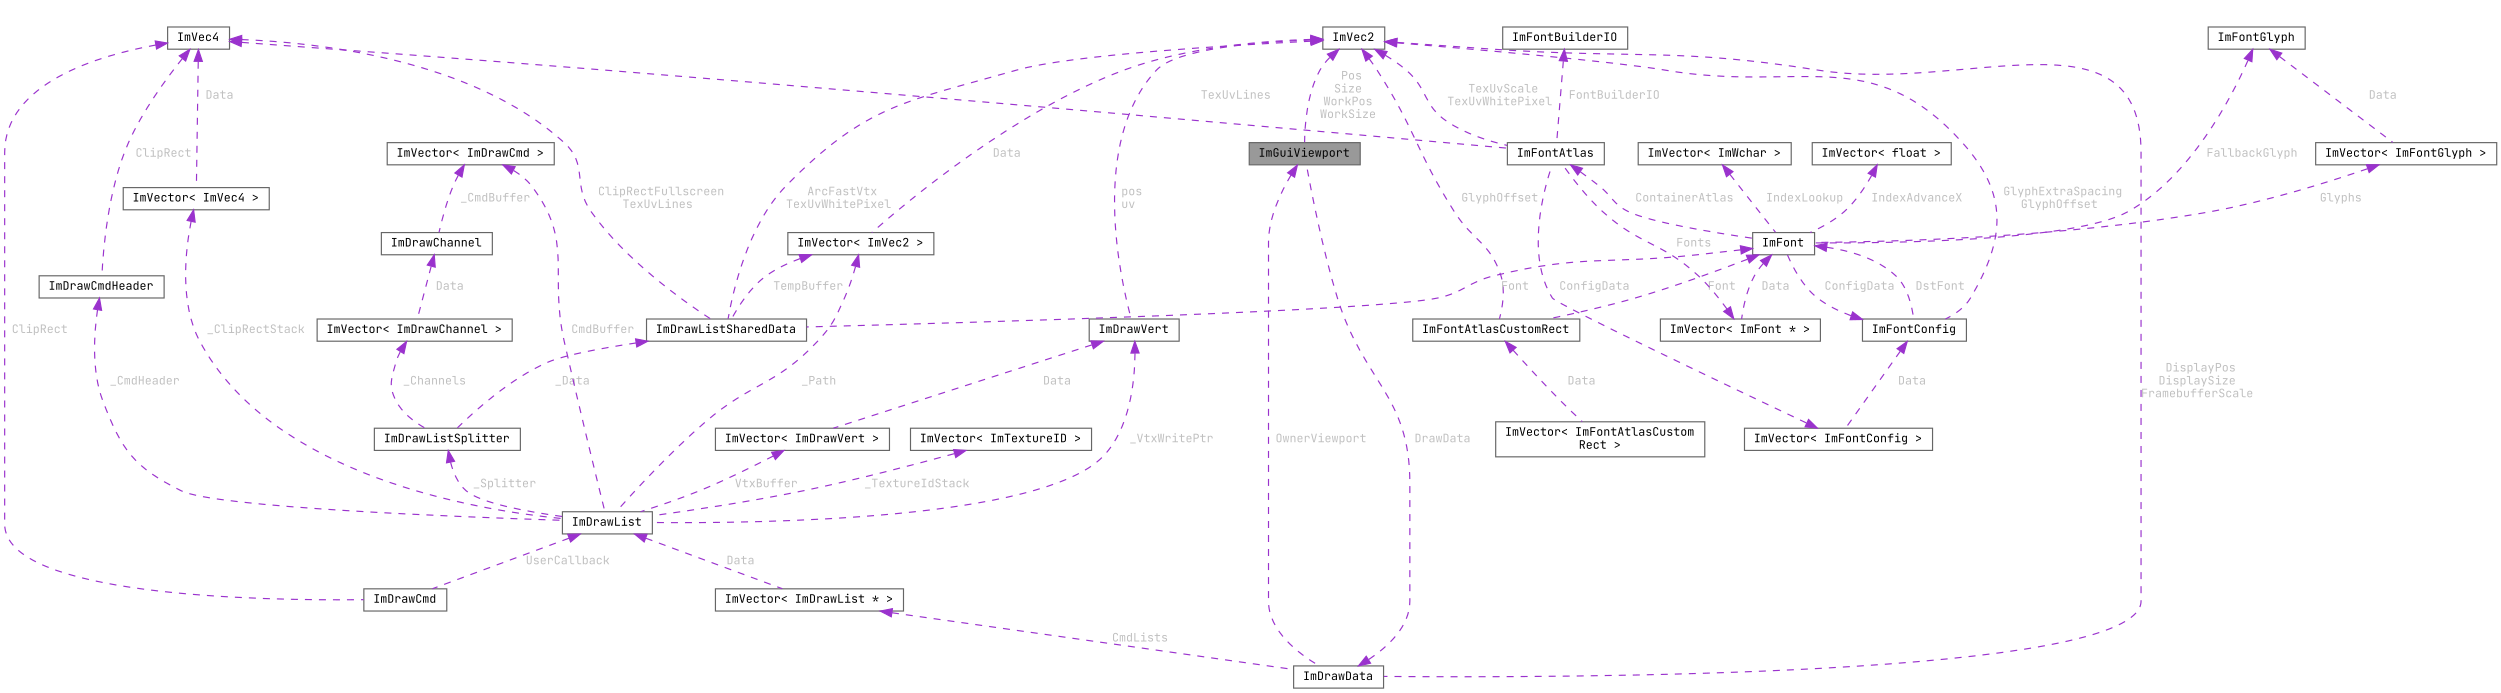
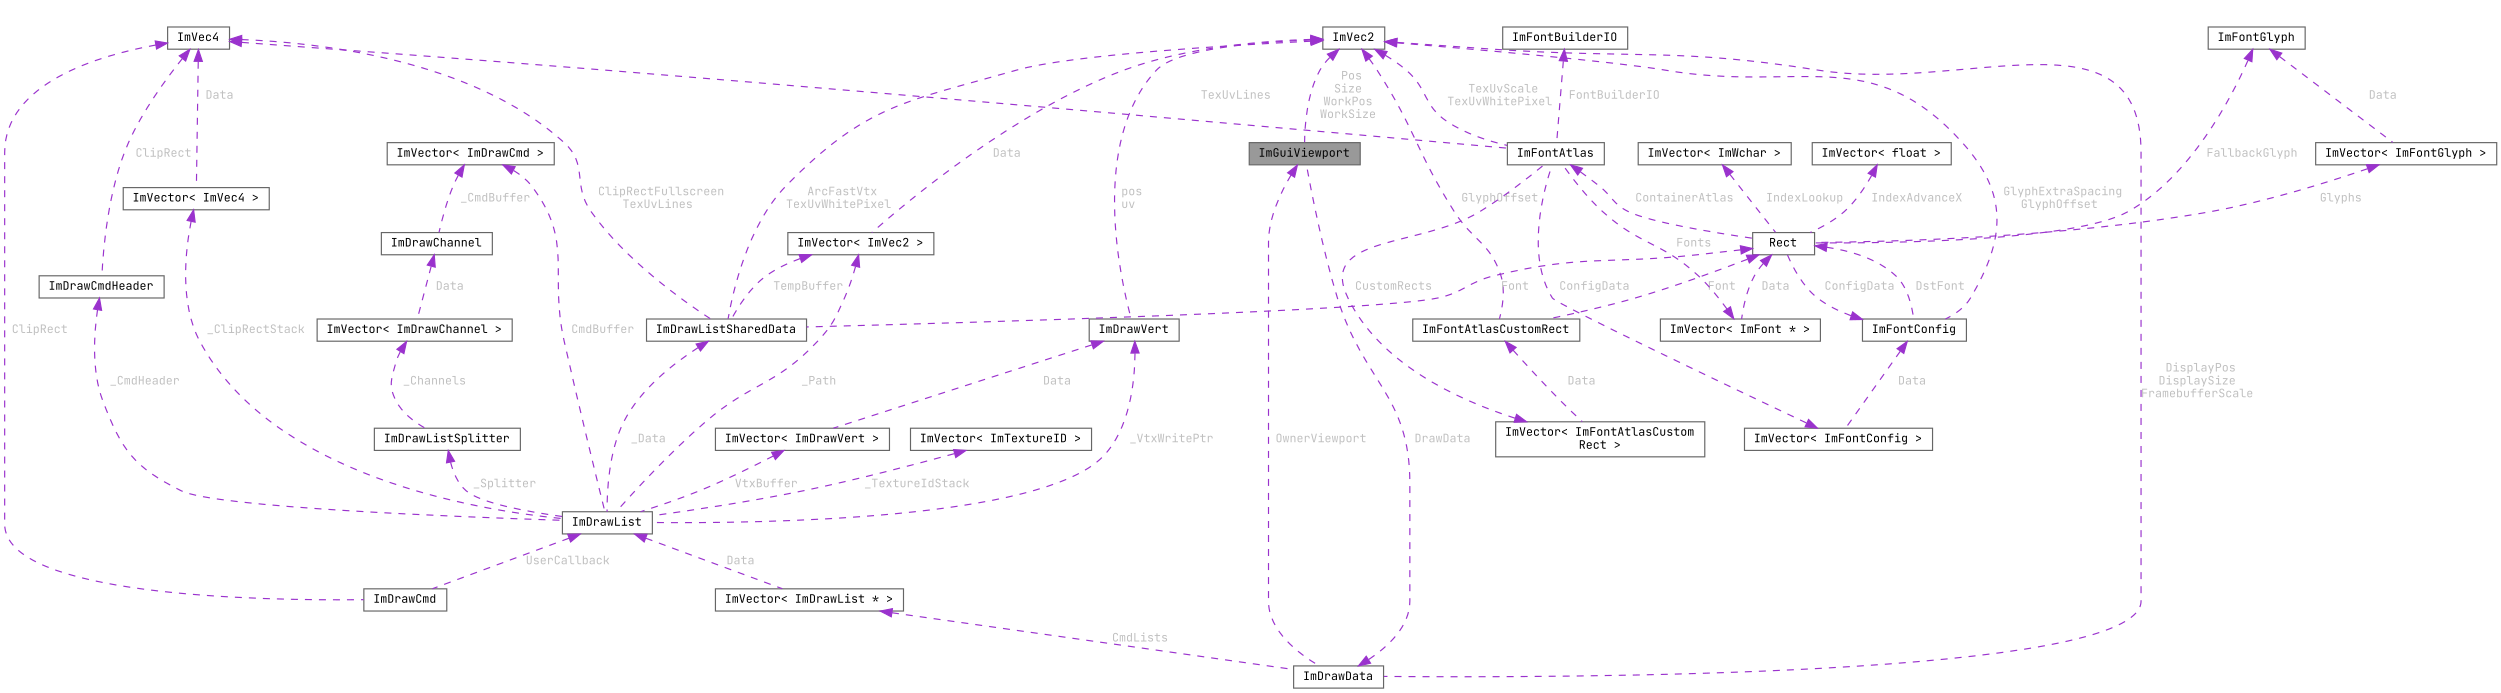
(1784, 244) -> (1784, 244)
none -> (1343, 275)
(538, 367) -> (627, 416)
